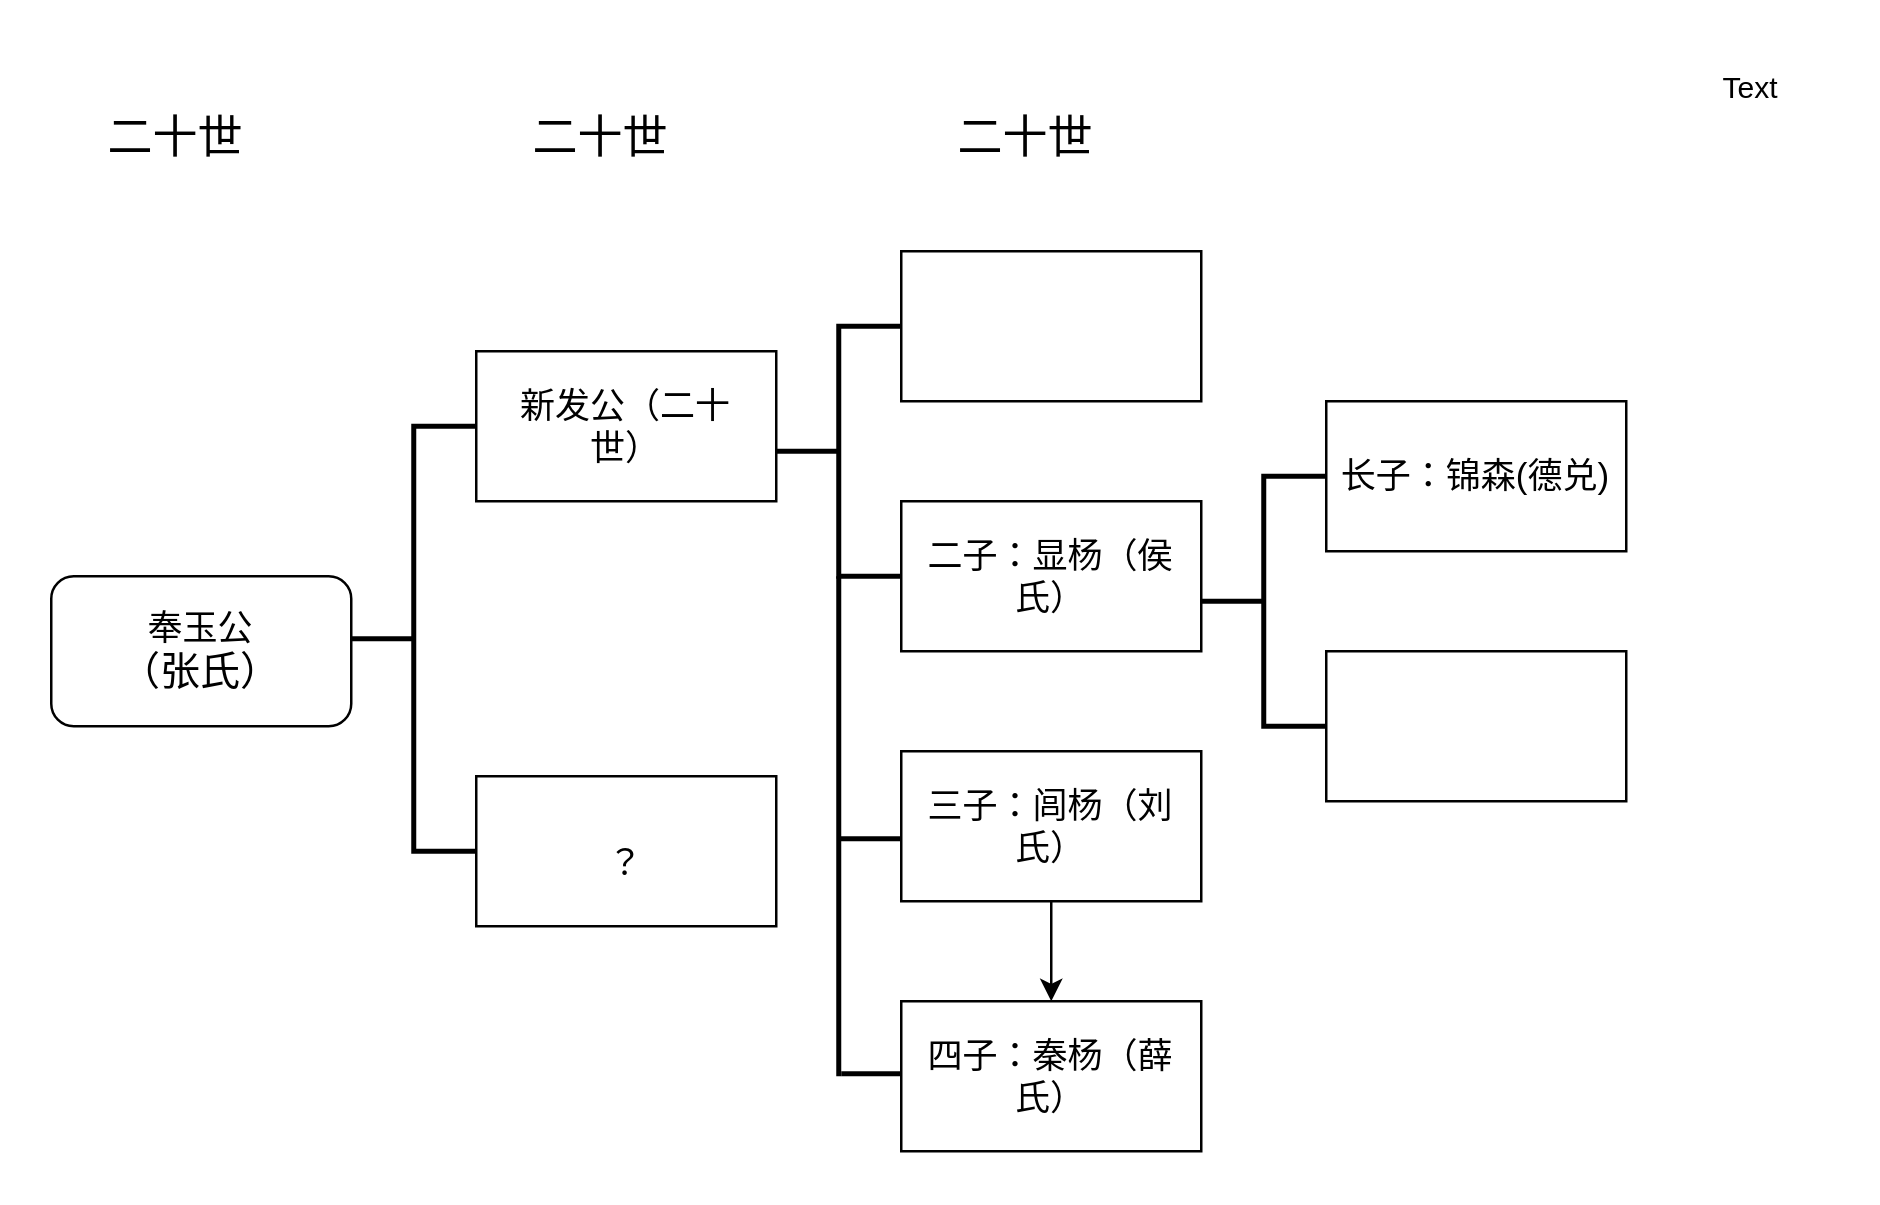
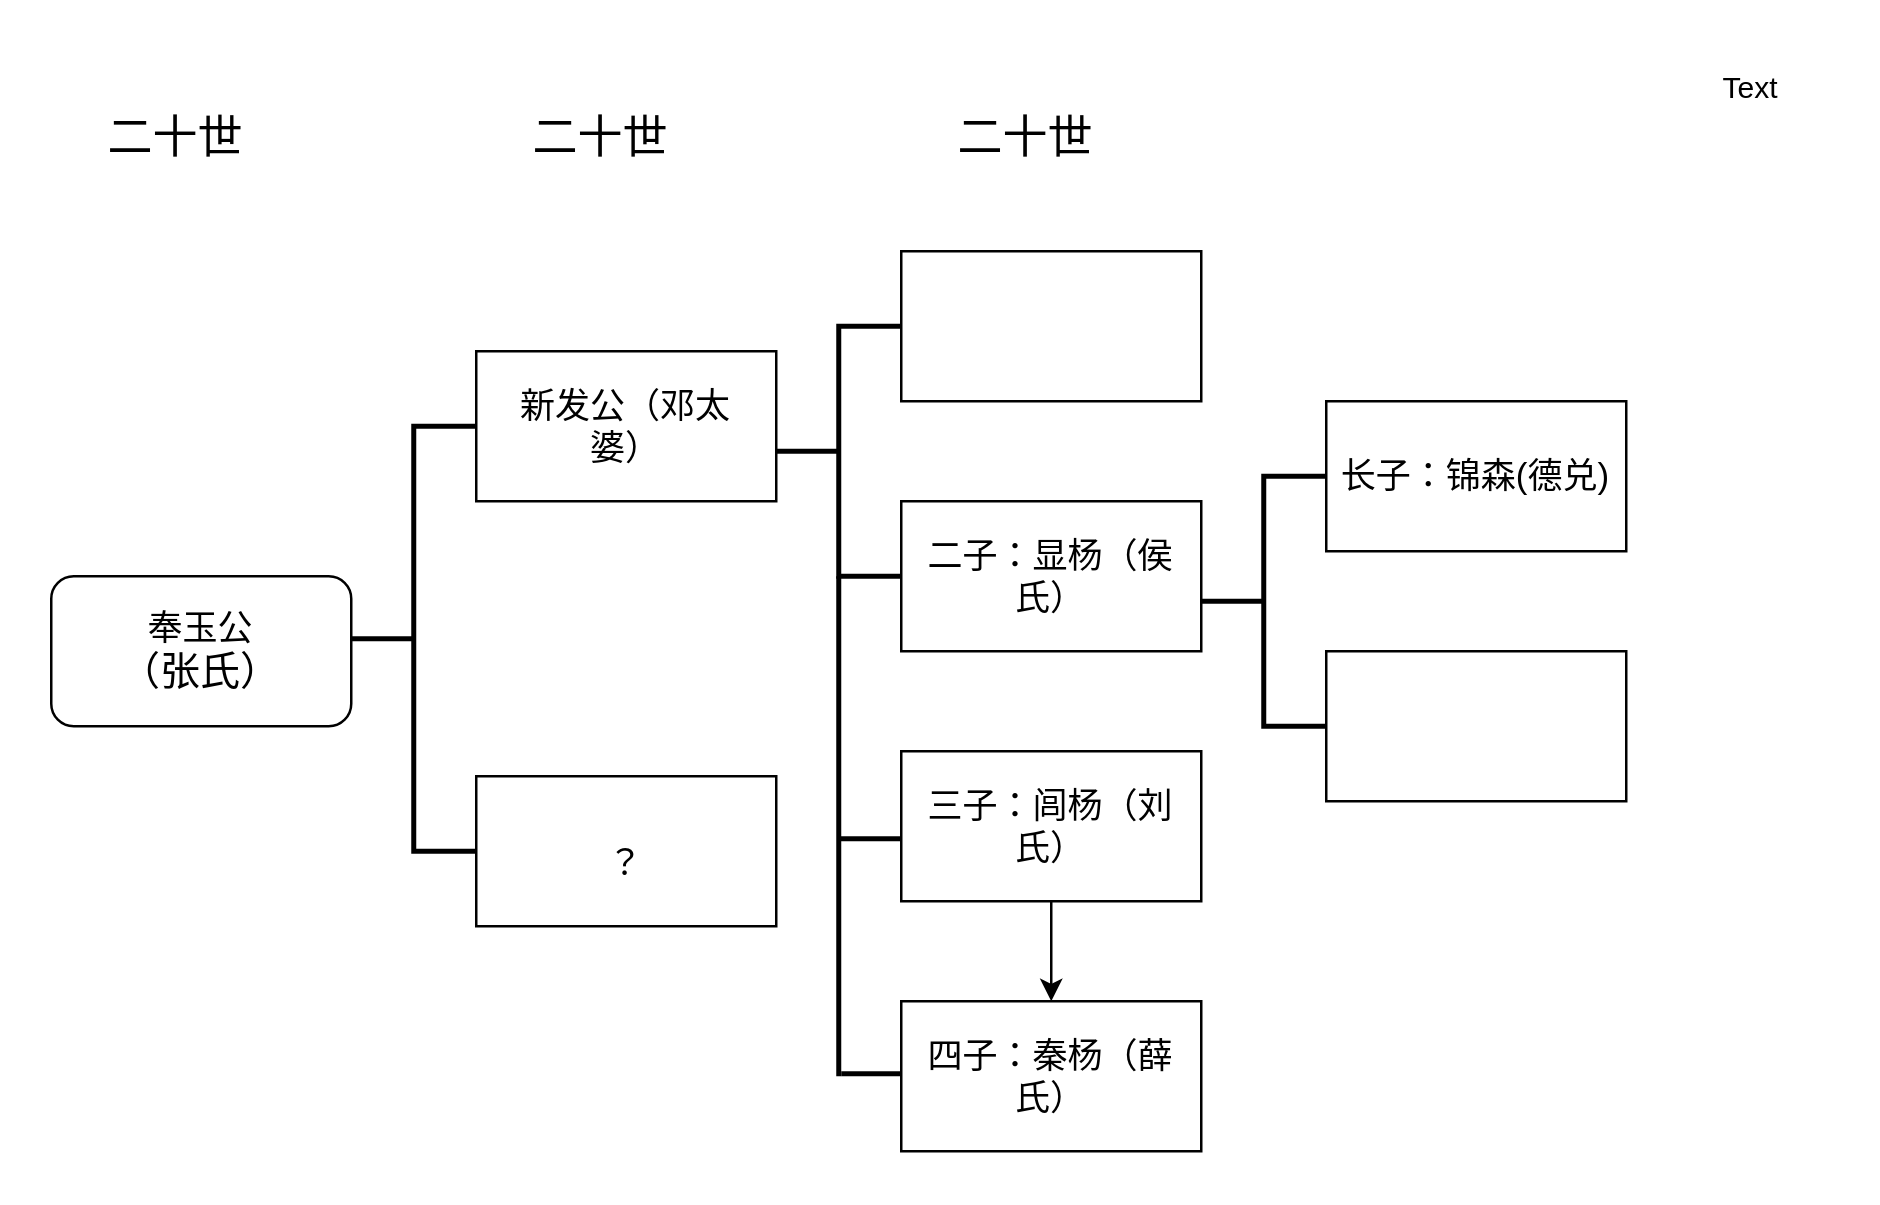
(626, 426) -> (626, 426)
